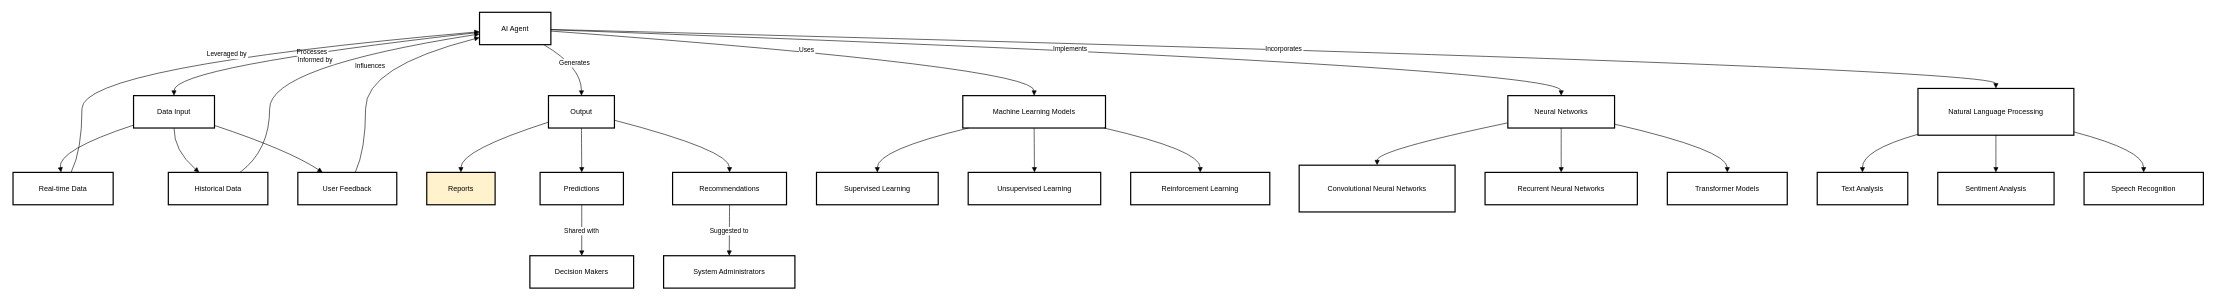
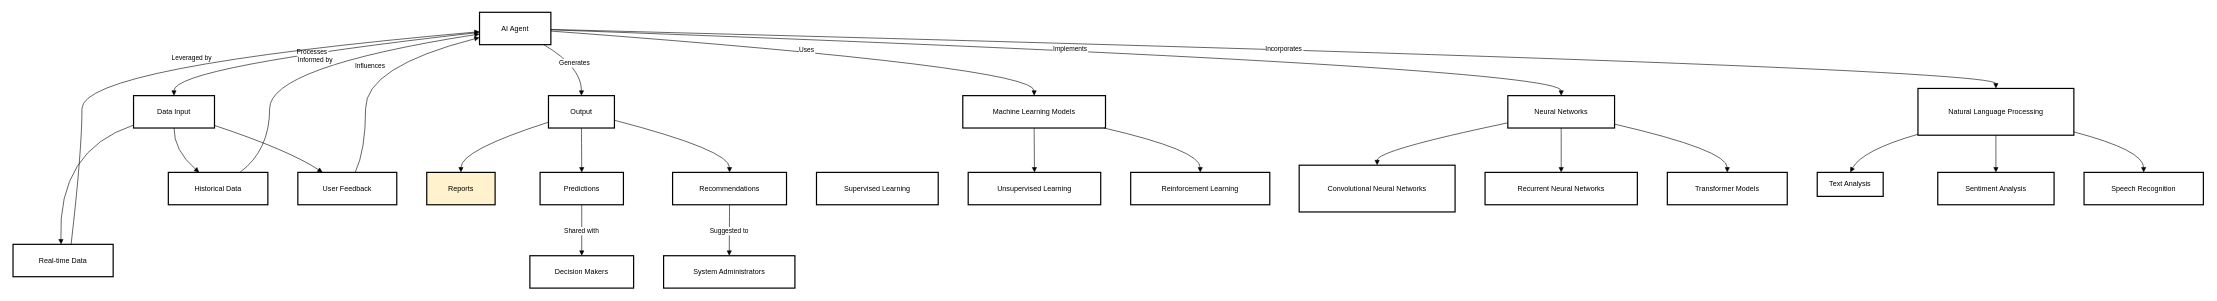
(919, 142) -> none
(62, 189) -> (62, 261)
(1863, 189) -> (1851, 185)
